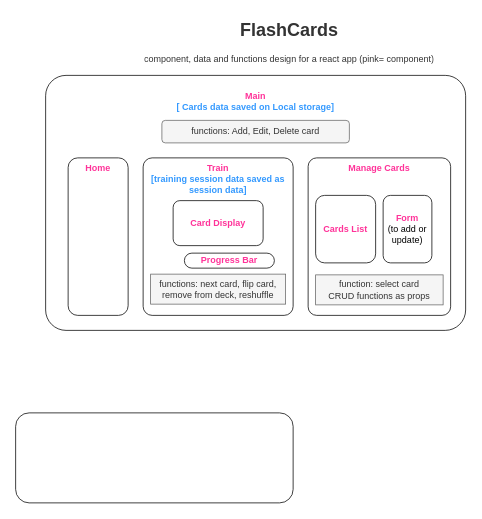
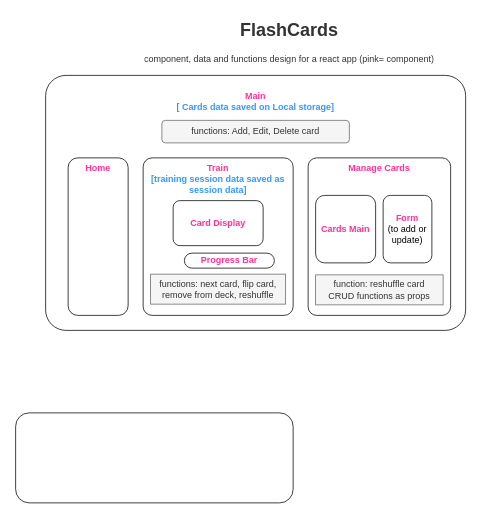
(345, 229) -> (345, 229)
(379, 290) -> (379, 290)
